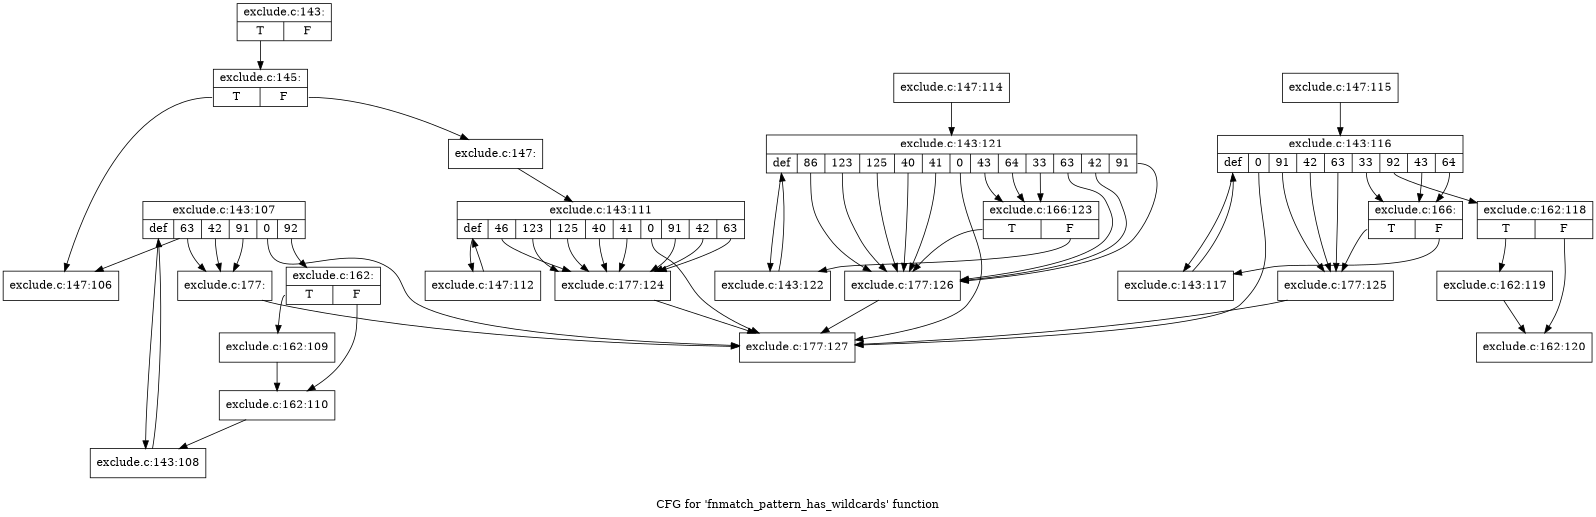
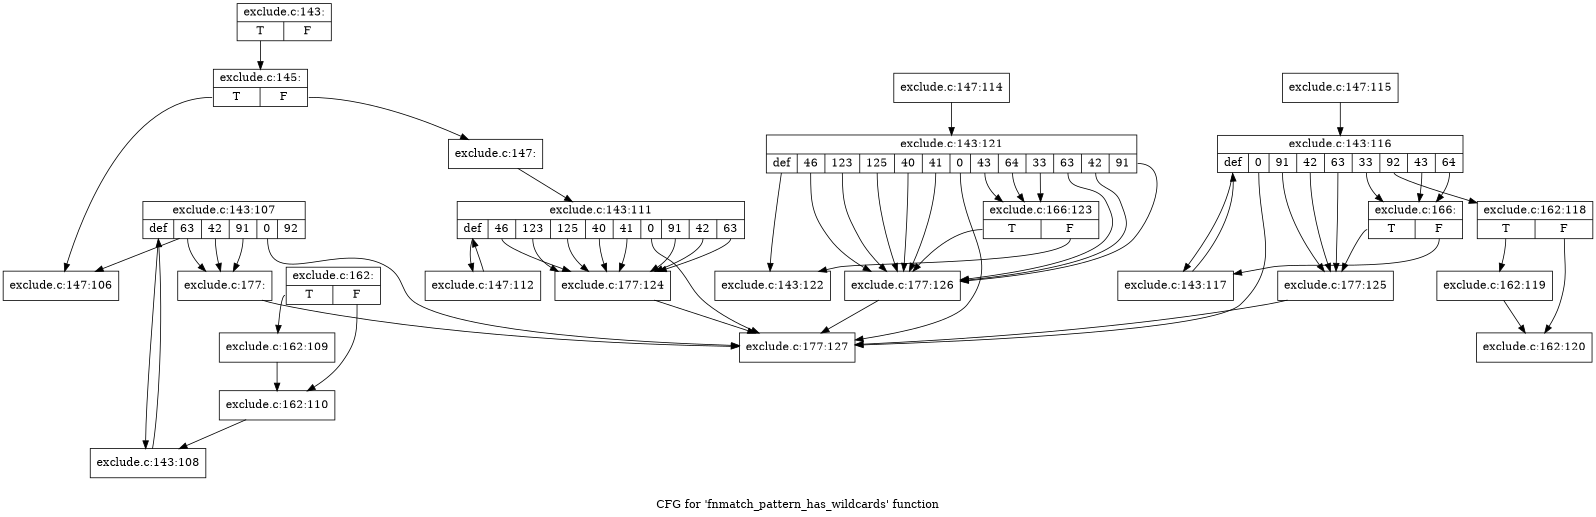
(811, 163) -> (811, 163)
(784, 226) -> none
(294, 251) -> none
